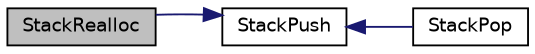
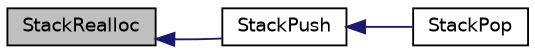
(180, 14) -> (198, 39)
